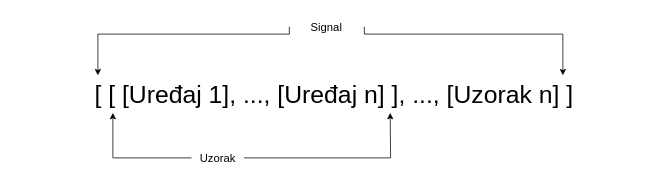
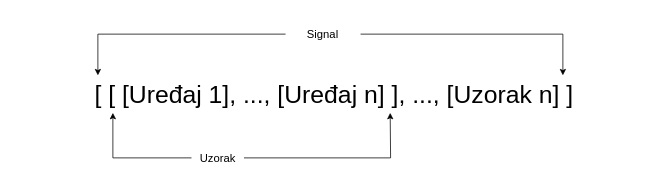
(327, 27) -> (323, 34)
